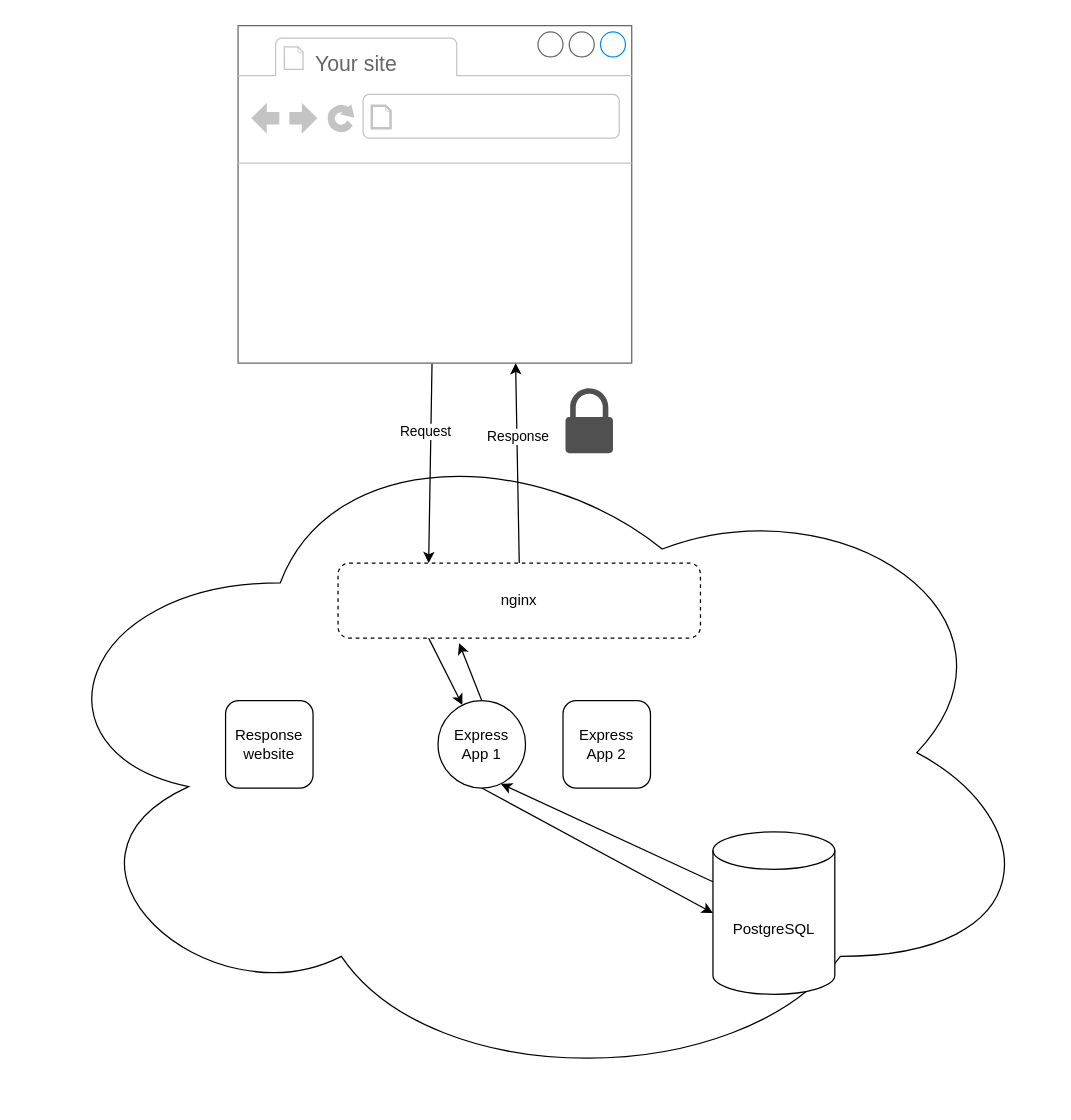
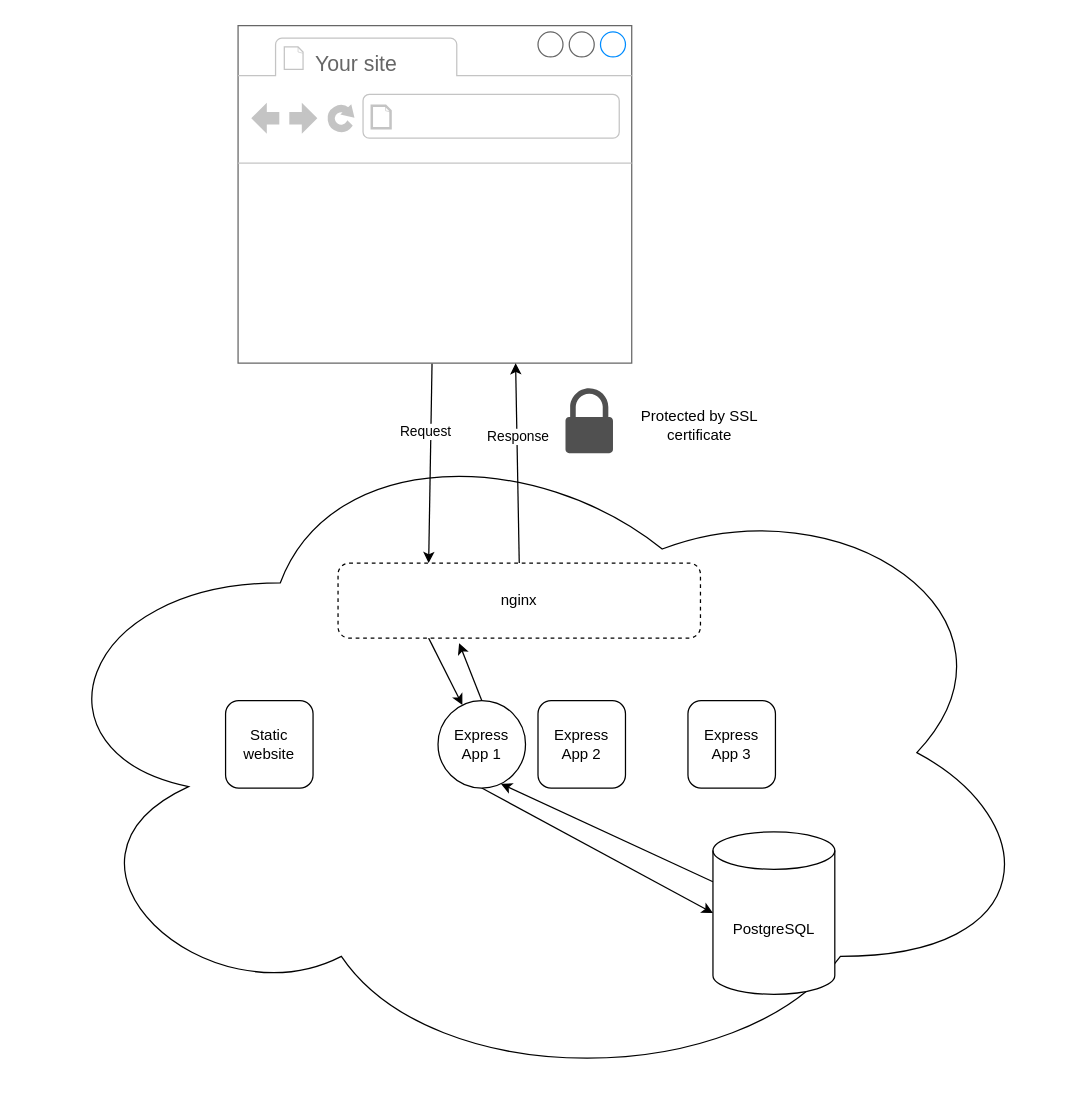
none -> (700, 426)
(269, 744) -> (269, 744)
(607, 744) -> (582, 744)
none -> (732, 744)
